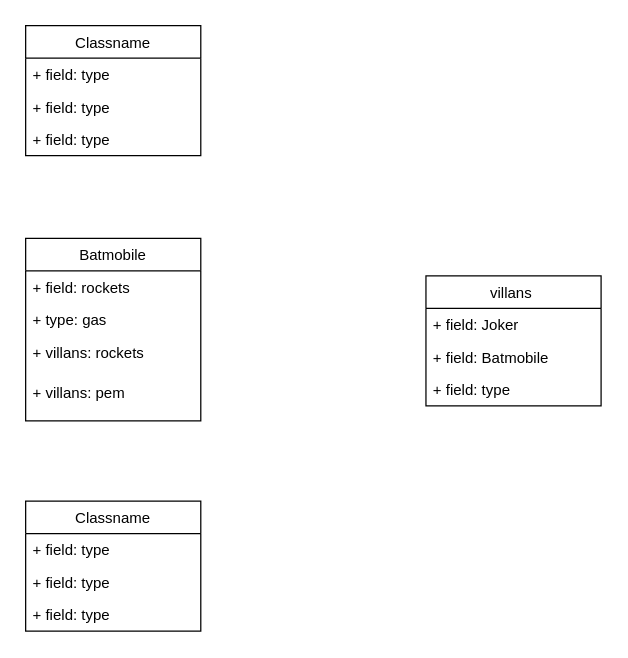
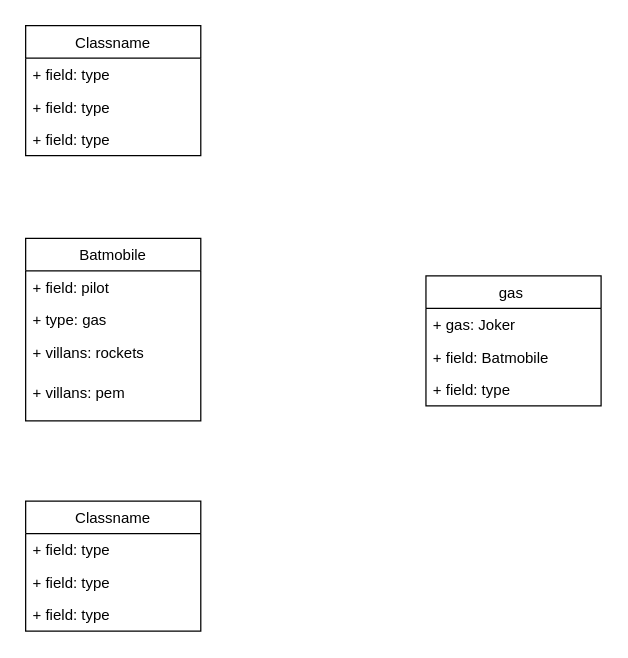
(90, 288) -> (78, 288)
(513, 293) -> (513, 293)
(482, 325) -> (477, 325)
